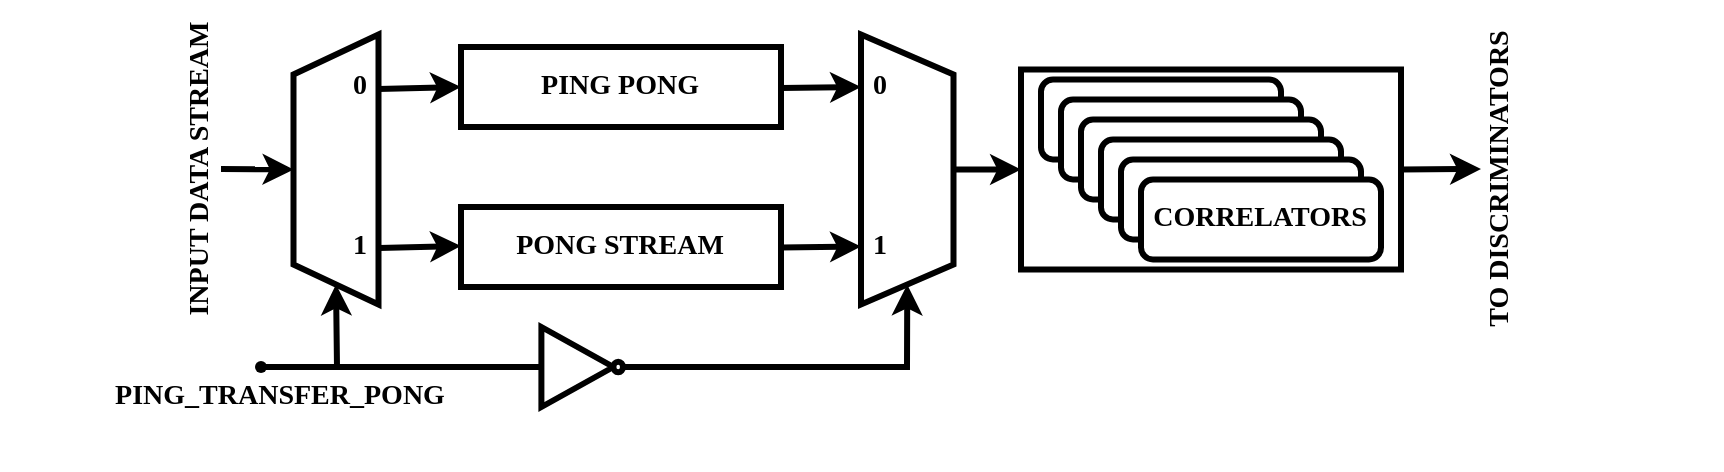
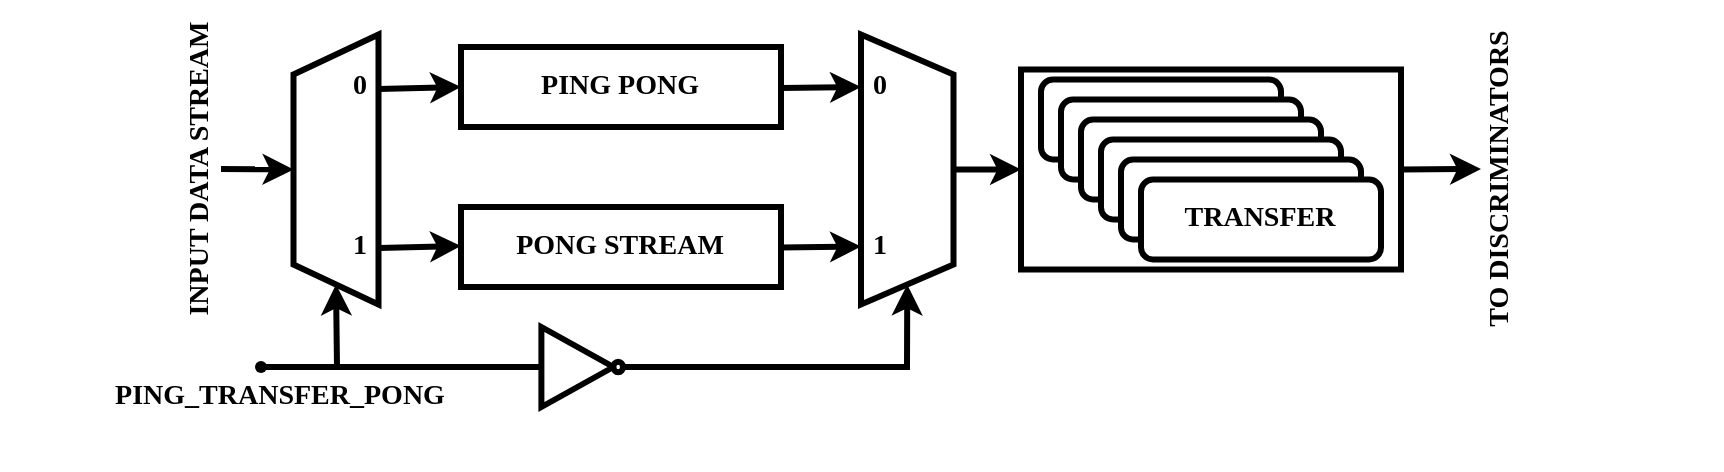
(1261, 219) -> (1261, 219)
